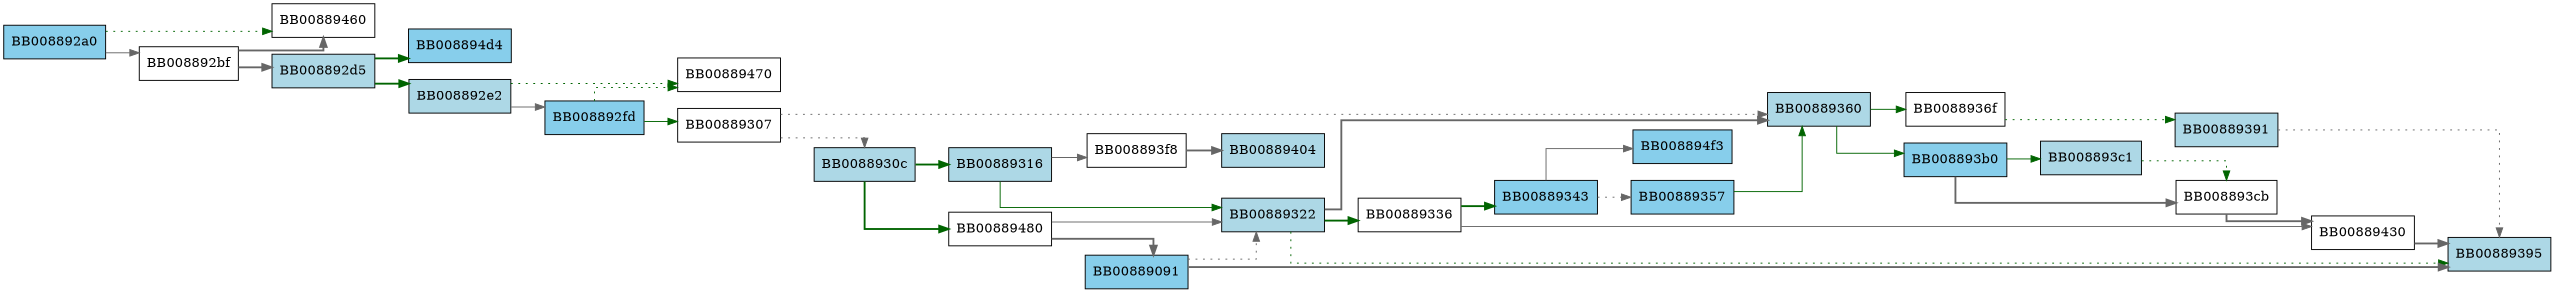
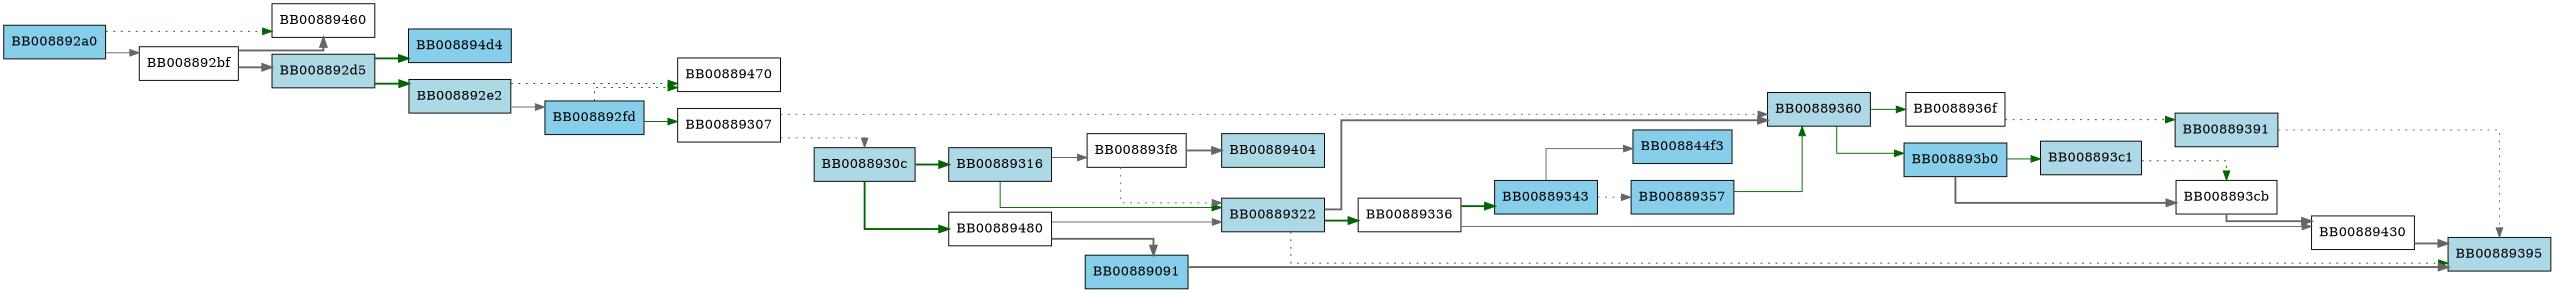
(1682, 147) -> (1682, 147)
(1231, 259) -> (1121, 199)
